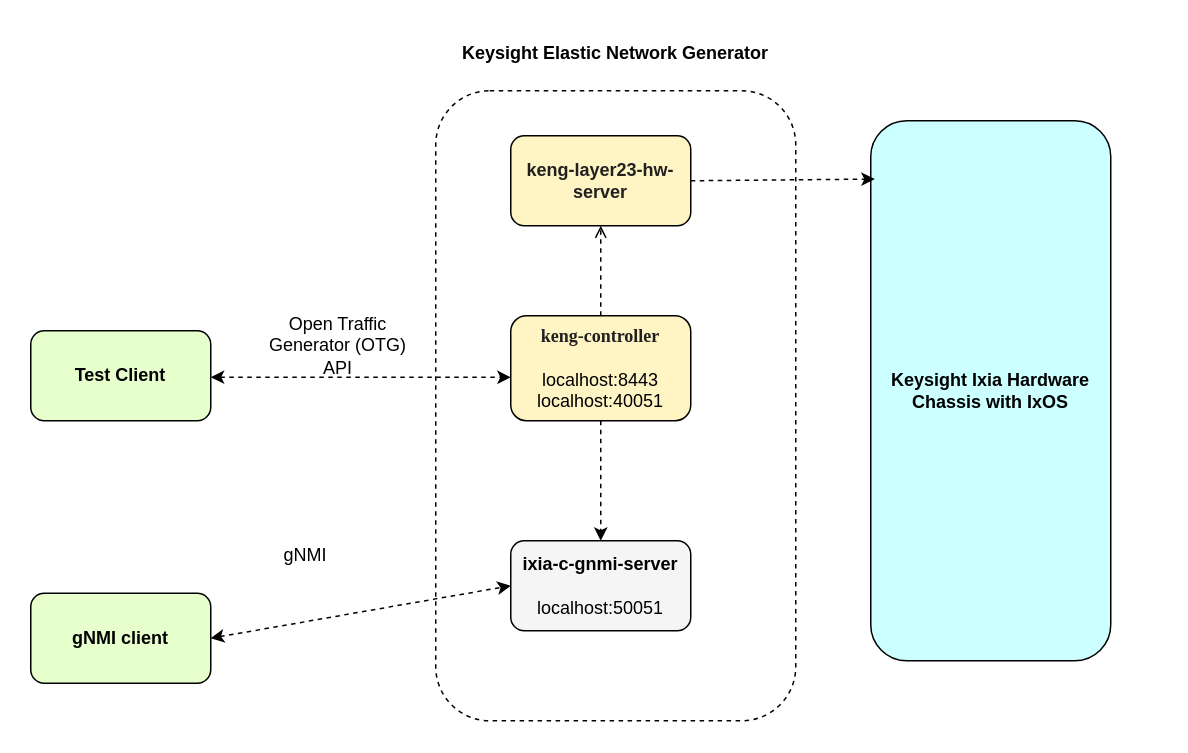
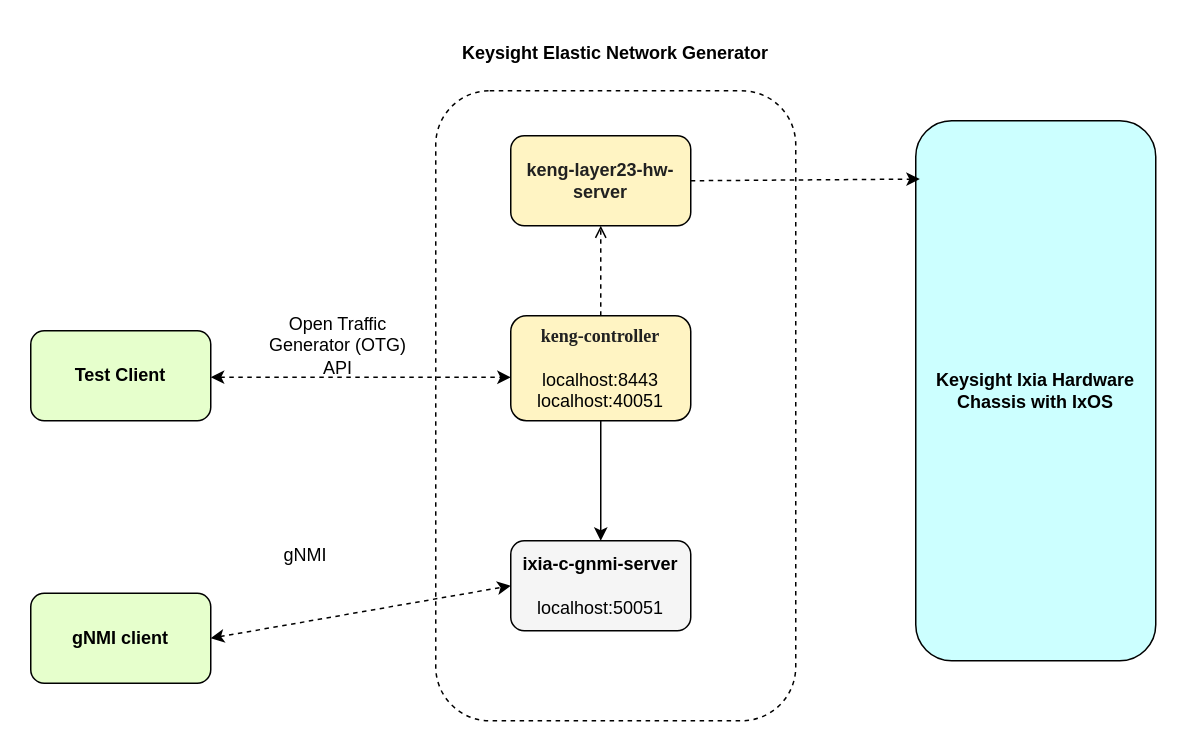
(991, 391) -> (1036, 391)
(601, 476) -> (601, 476)
